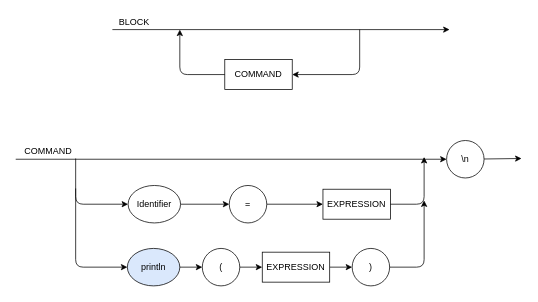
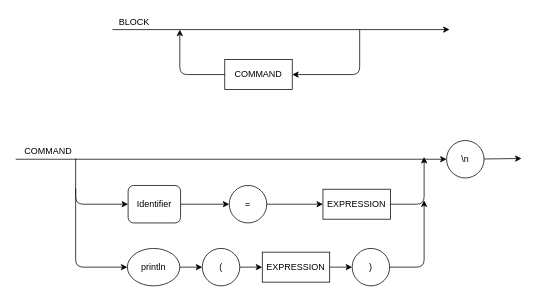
(154, 204) -> (154, 204)
(153, 267) -> (153, 267)
